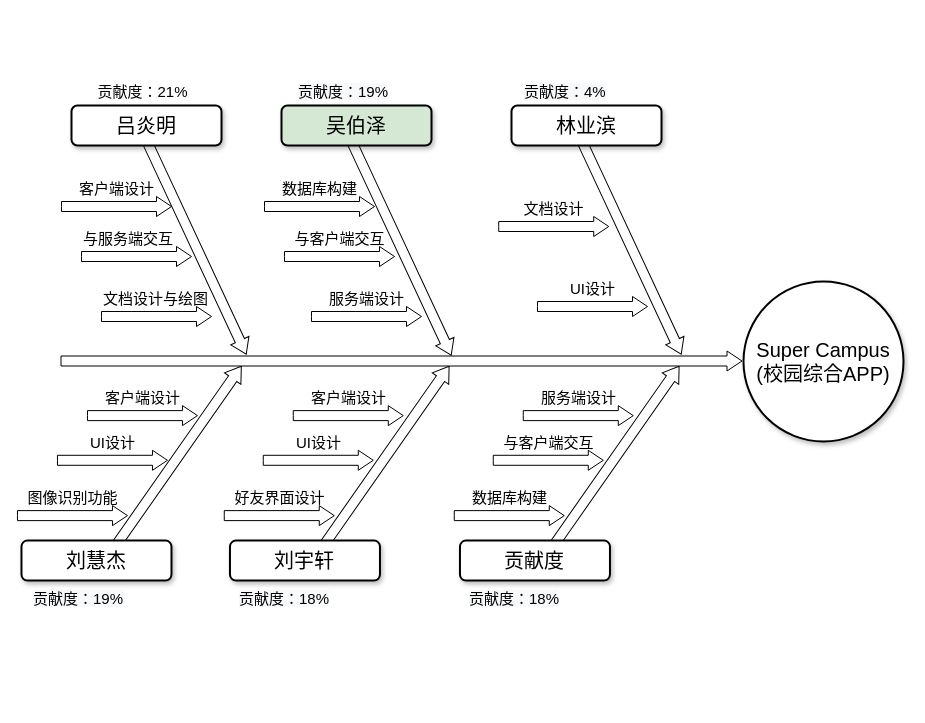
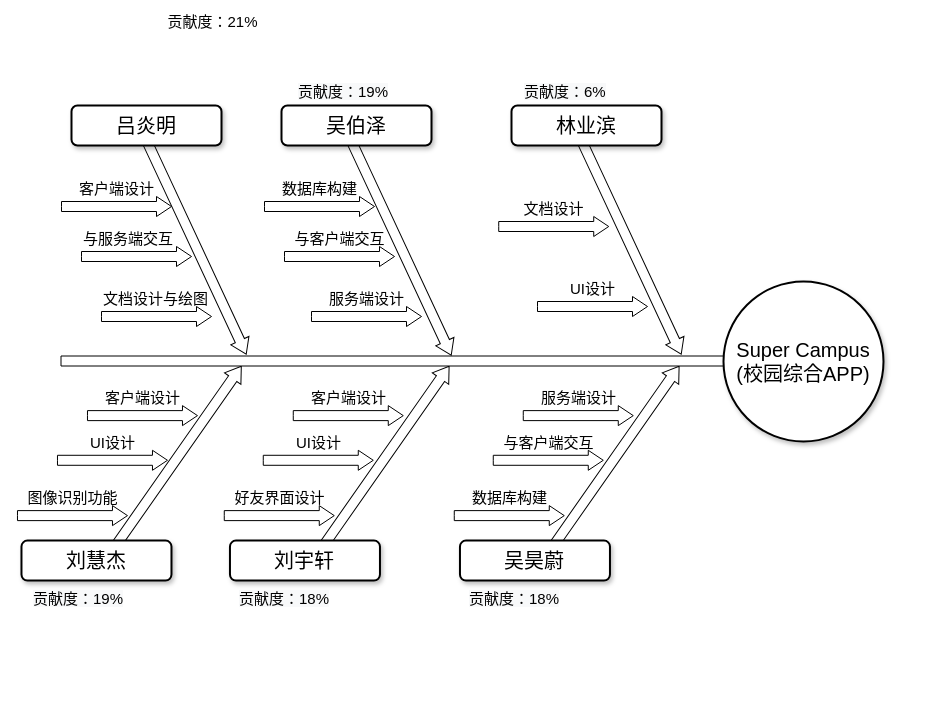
(555, 91) -> (555, 91)
(143, 92) -> (213, 22)
(357, 126) -> (357, 126)
(824, 362) -> (804, 362)
(535, 561) -> (535, 561)
